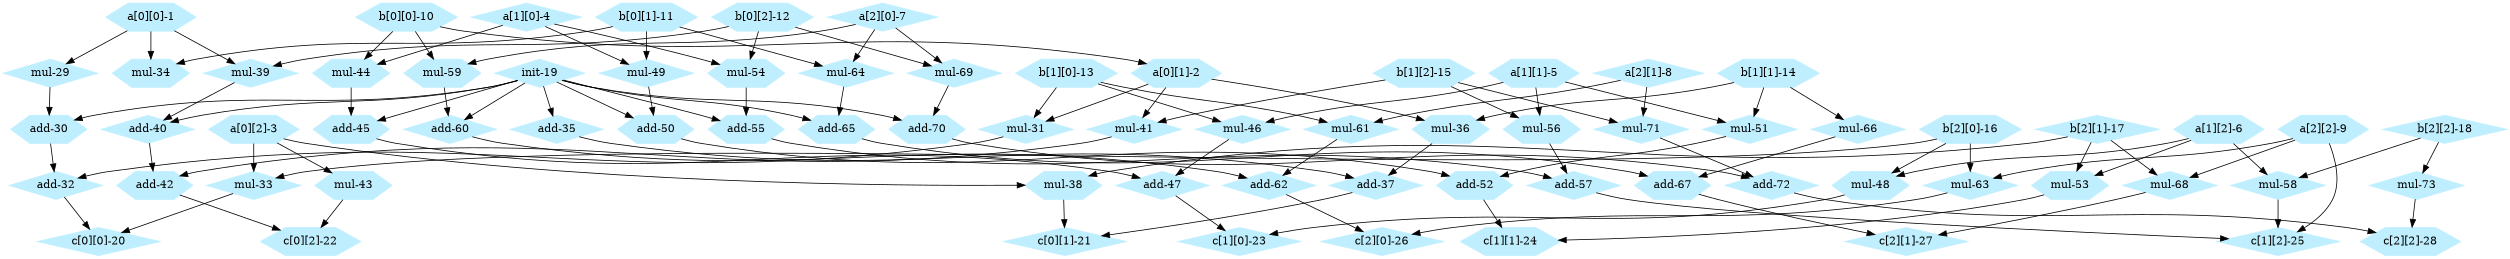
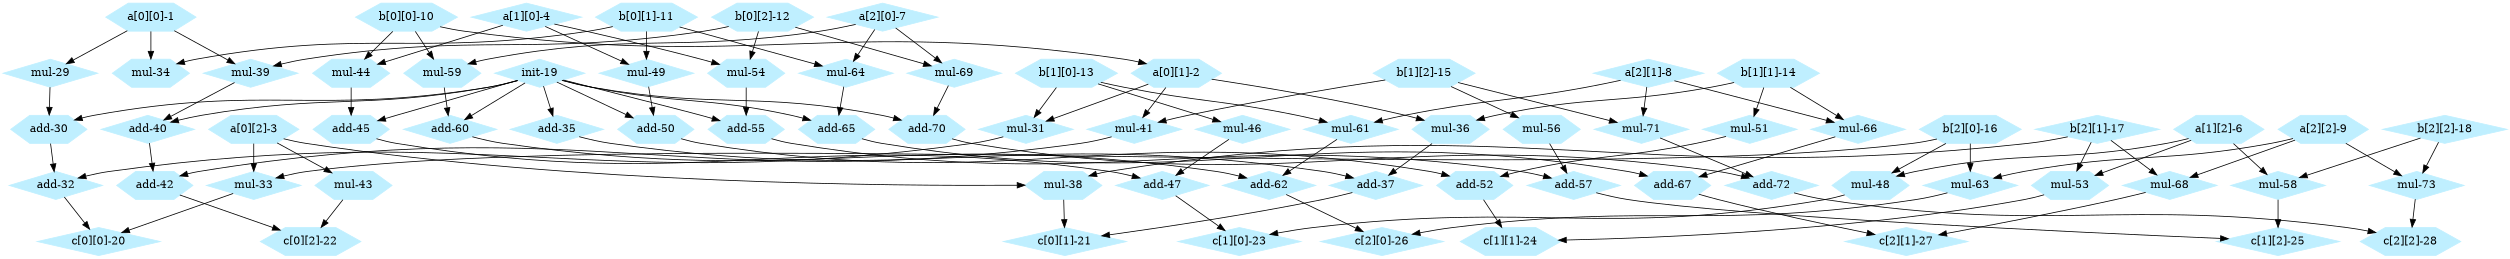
(1534, 73) -> none
none -> (1750, 101)
(2335, 191) -> (2373, 159)
